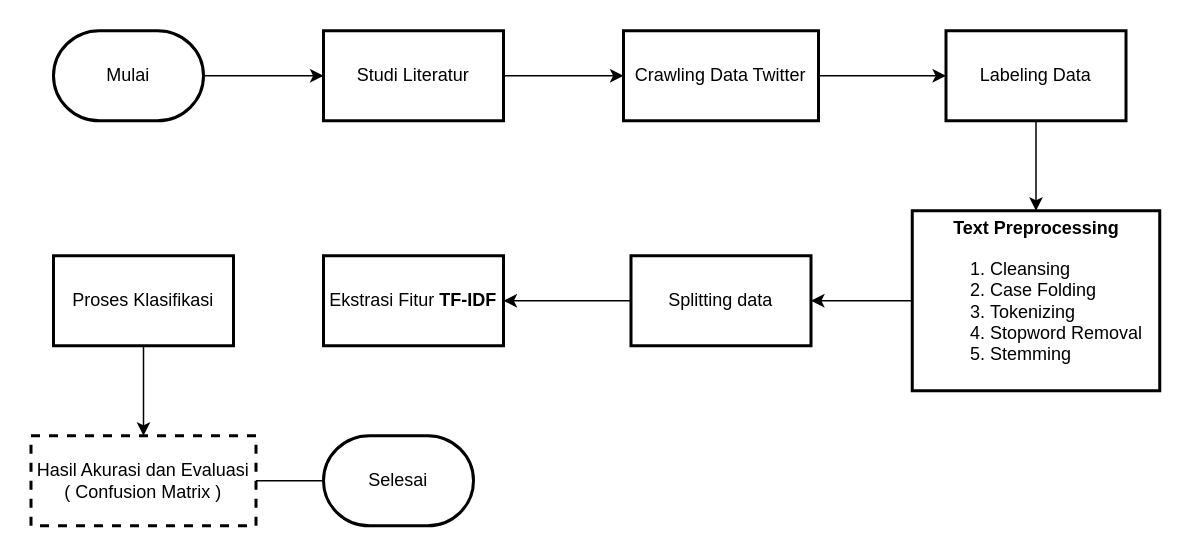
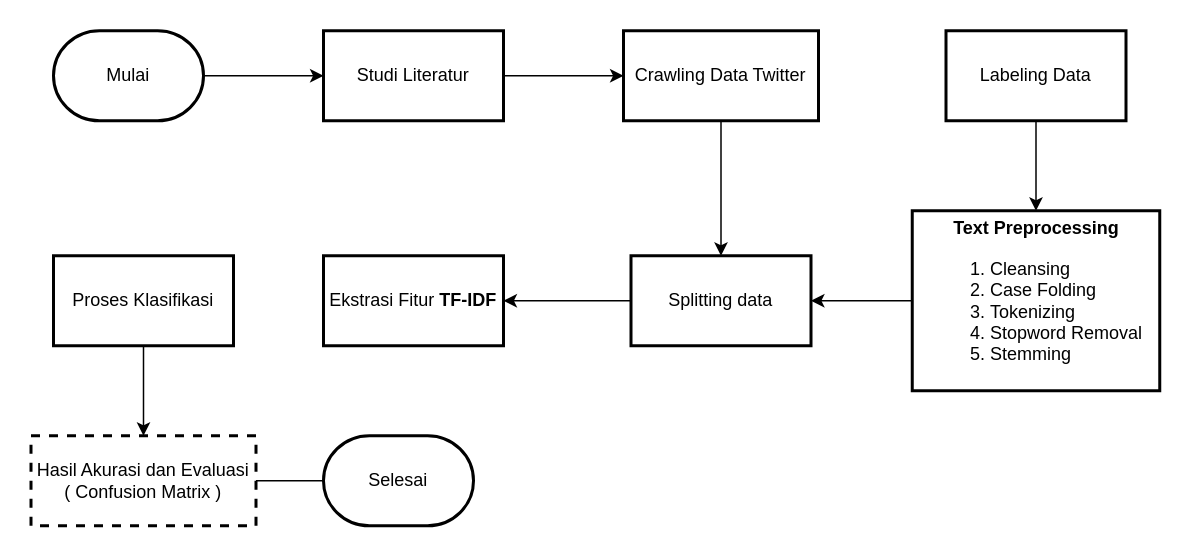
(877, 76) -> (721, 183)
